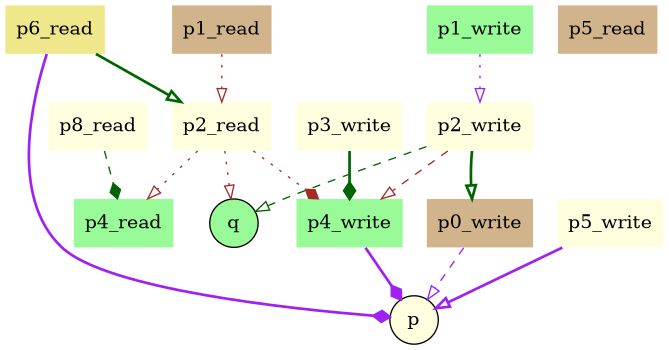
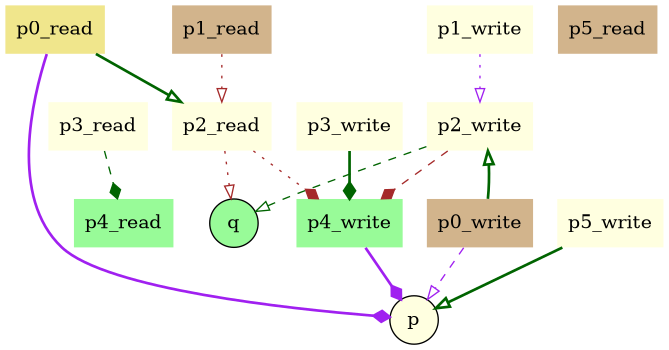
(55, 30) -> (55, 30)
(480, 30) -> (480, 30)
(98, 126) -> (98, 126)
(471, 168) -> (489, 182)
(177, 170) -> none
(420, 171) -> (420, 171)
(505, 275) -> (505, 275)
